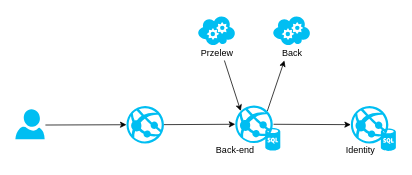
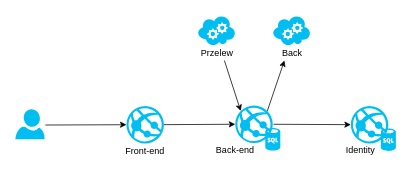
none -> (145, 151)
